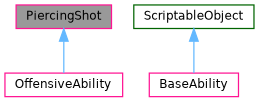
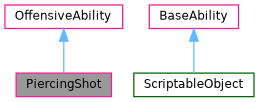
(64, 57) -> (64, 57)
(194, 57) -> (194, 57)
